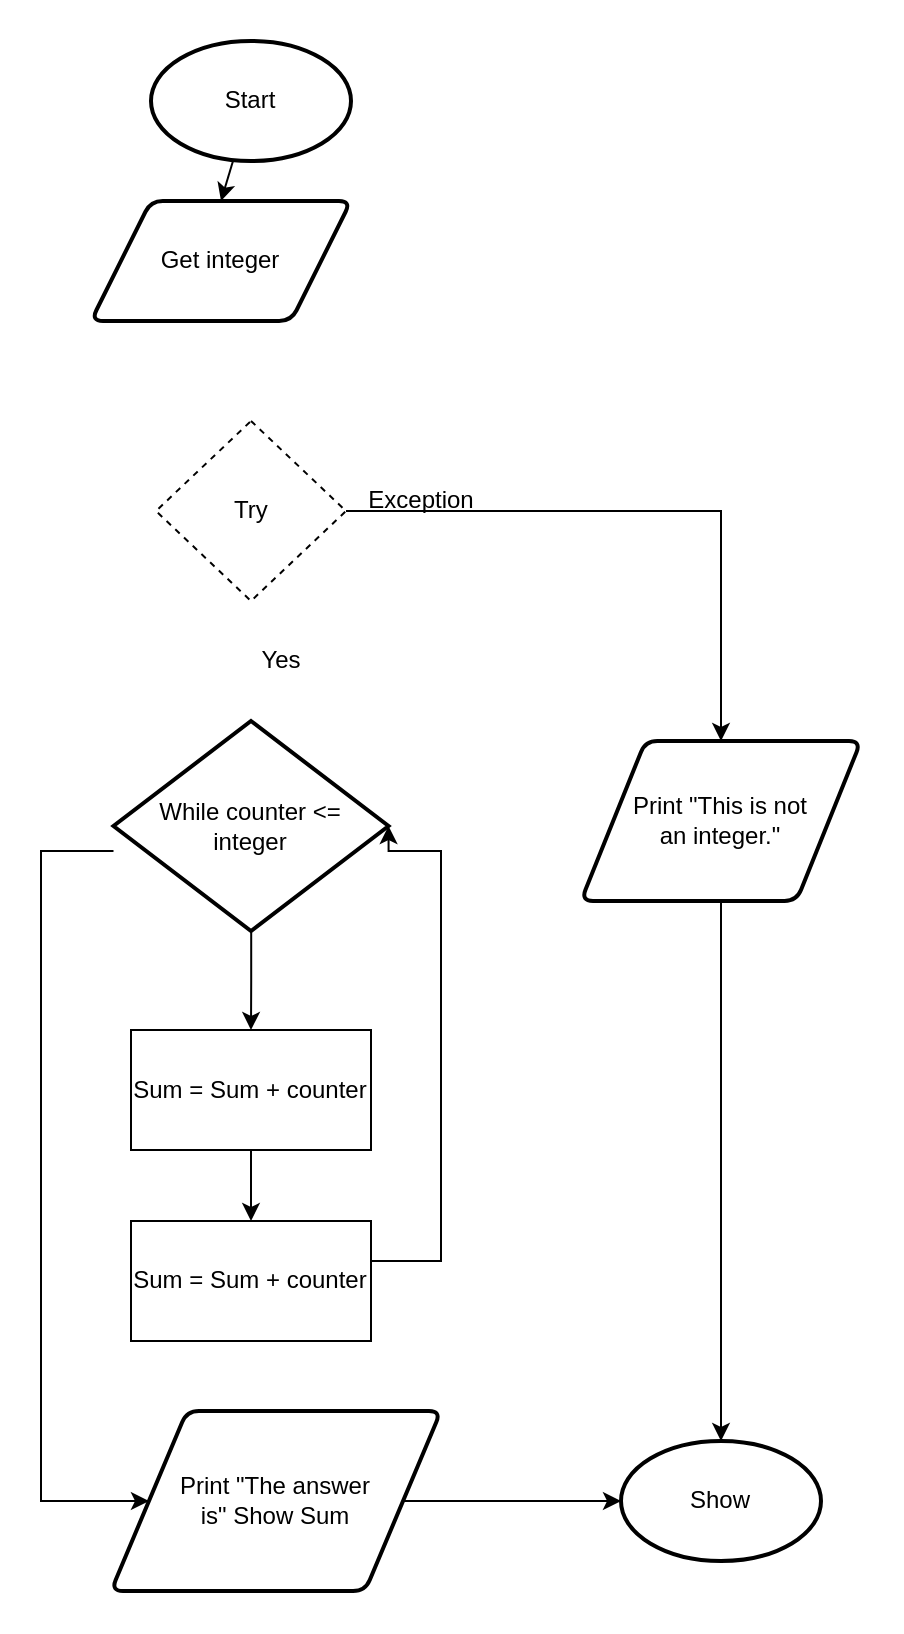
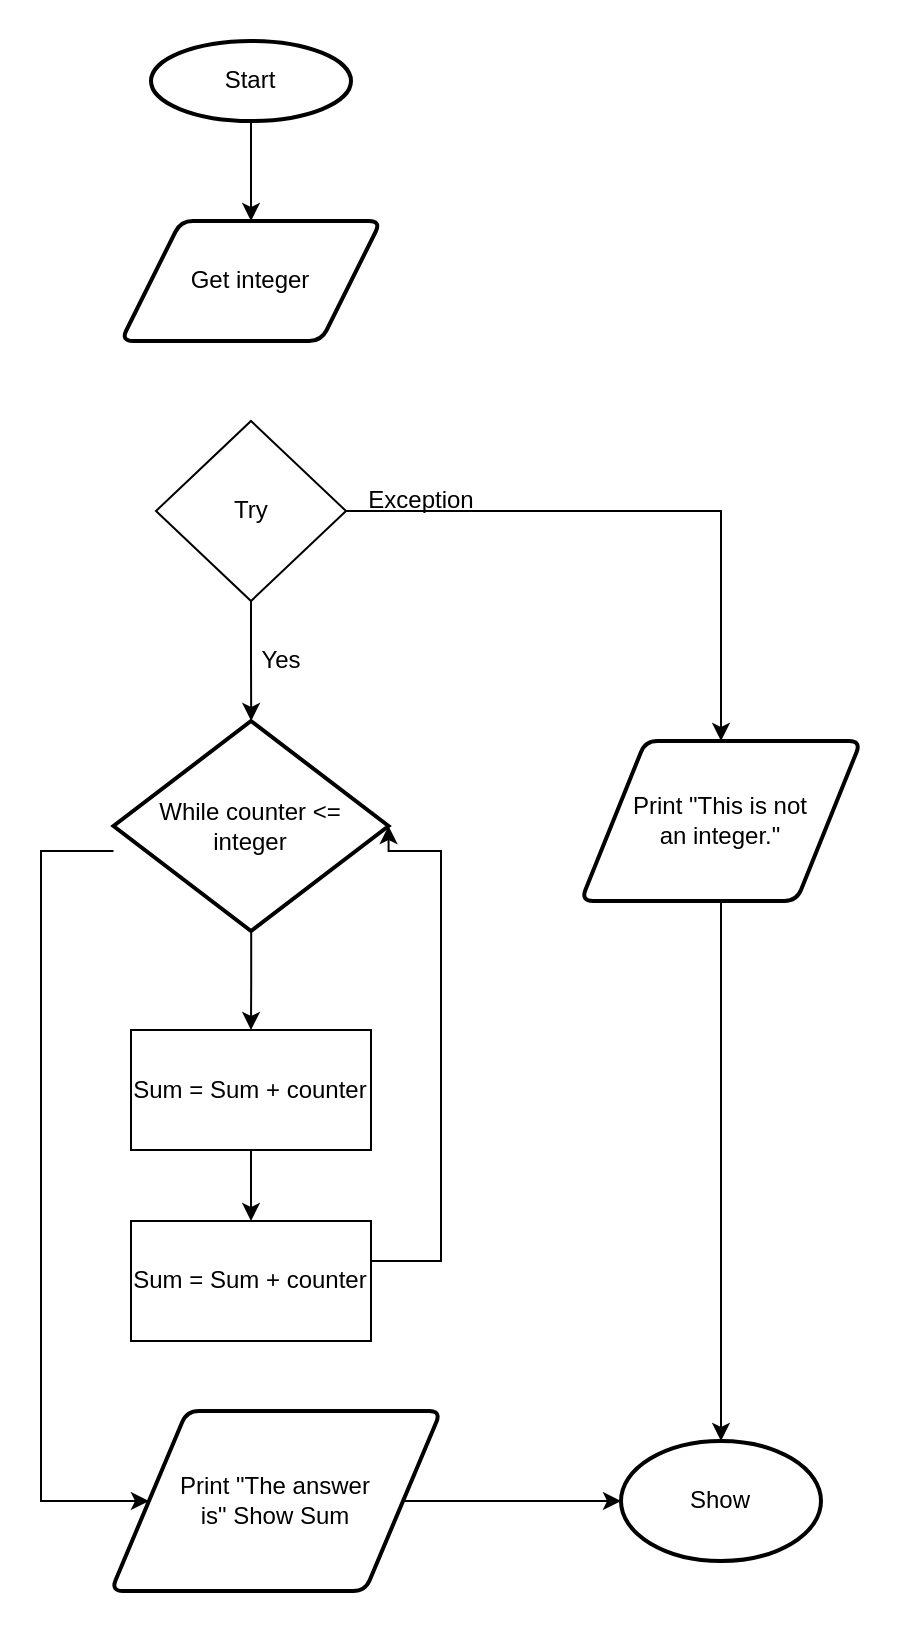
(251, 101) -> (251, 81)
(221, 261) -> (251, 281)
(251, 511) -> (251, 511)
none -> (251, 654)
